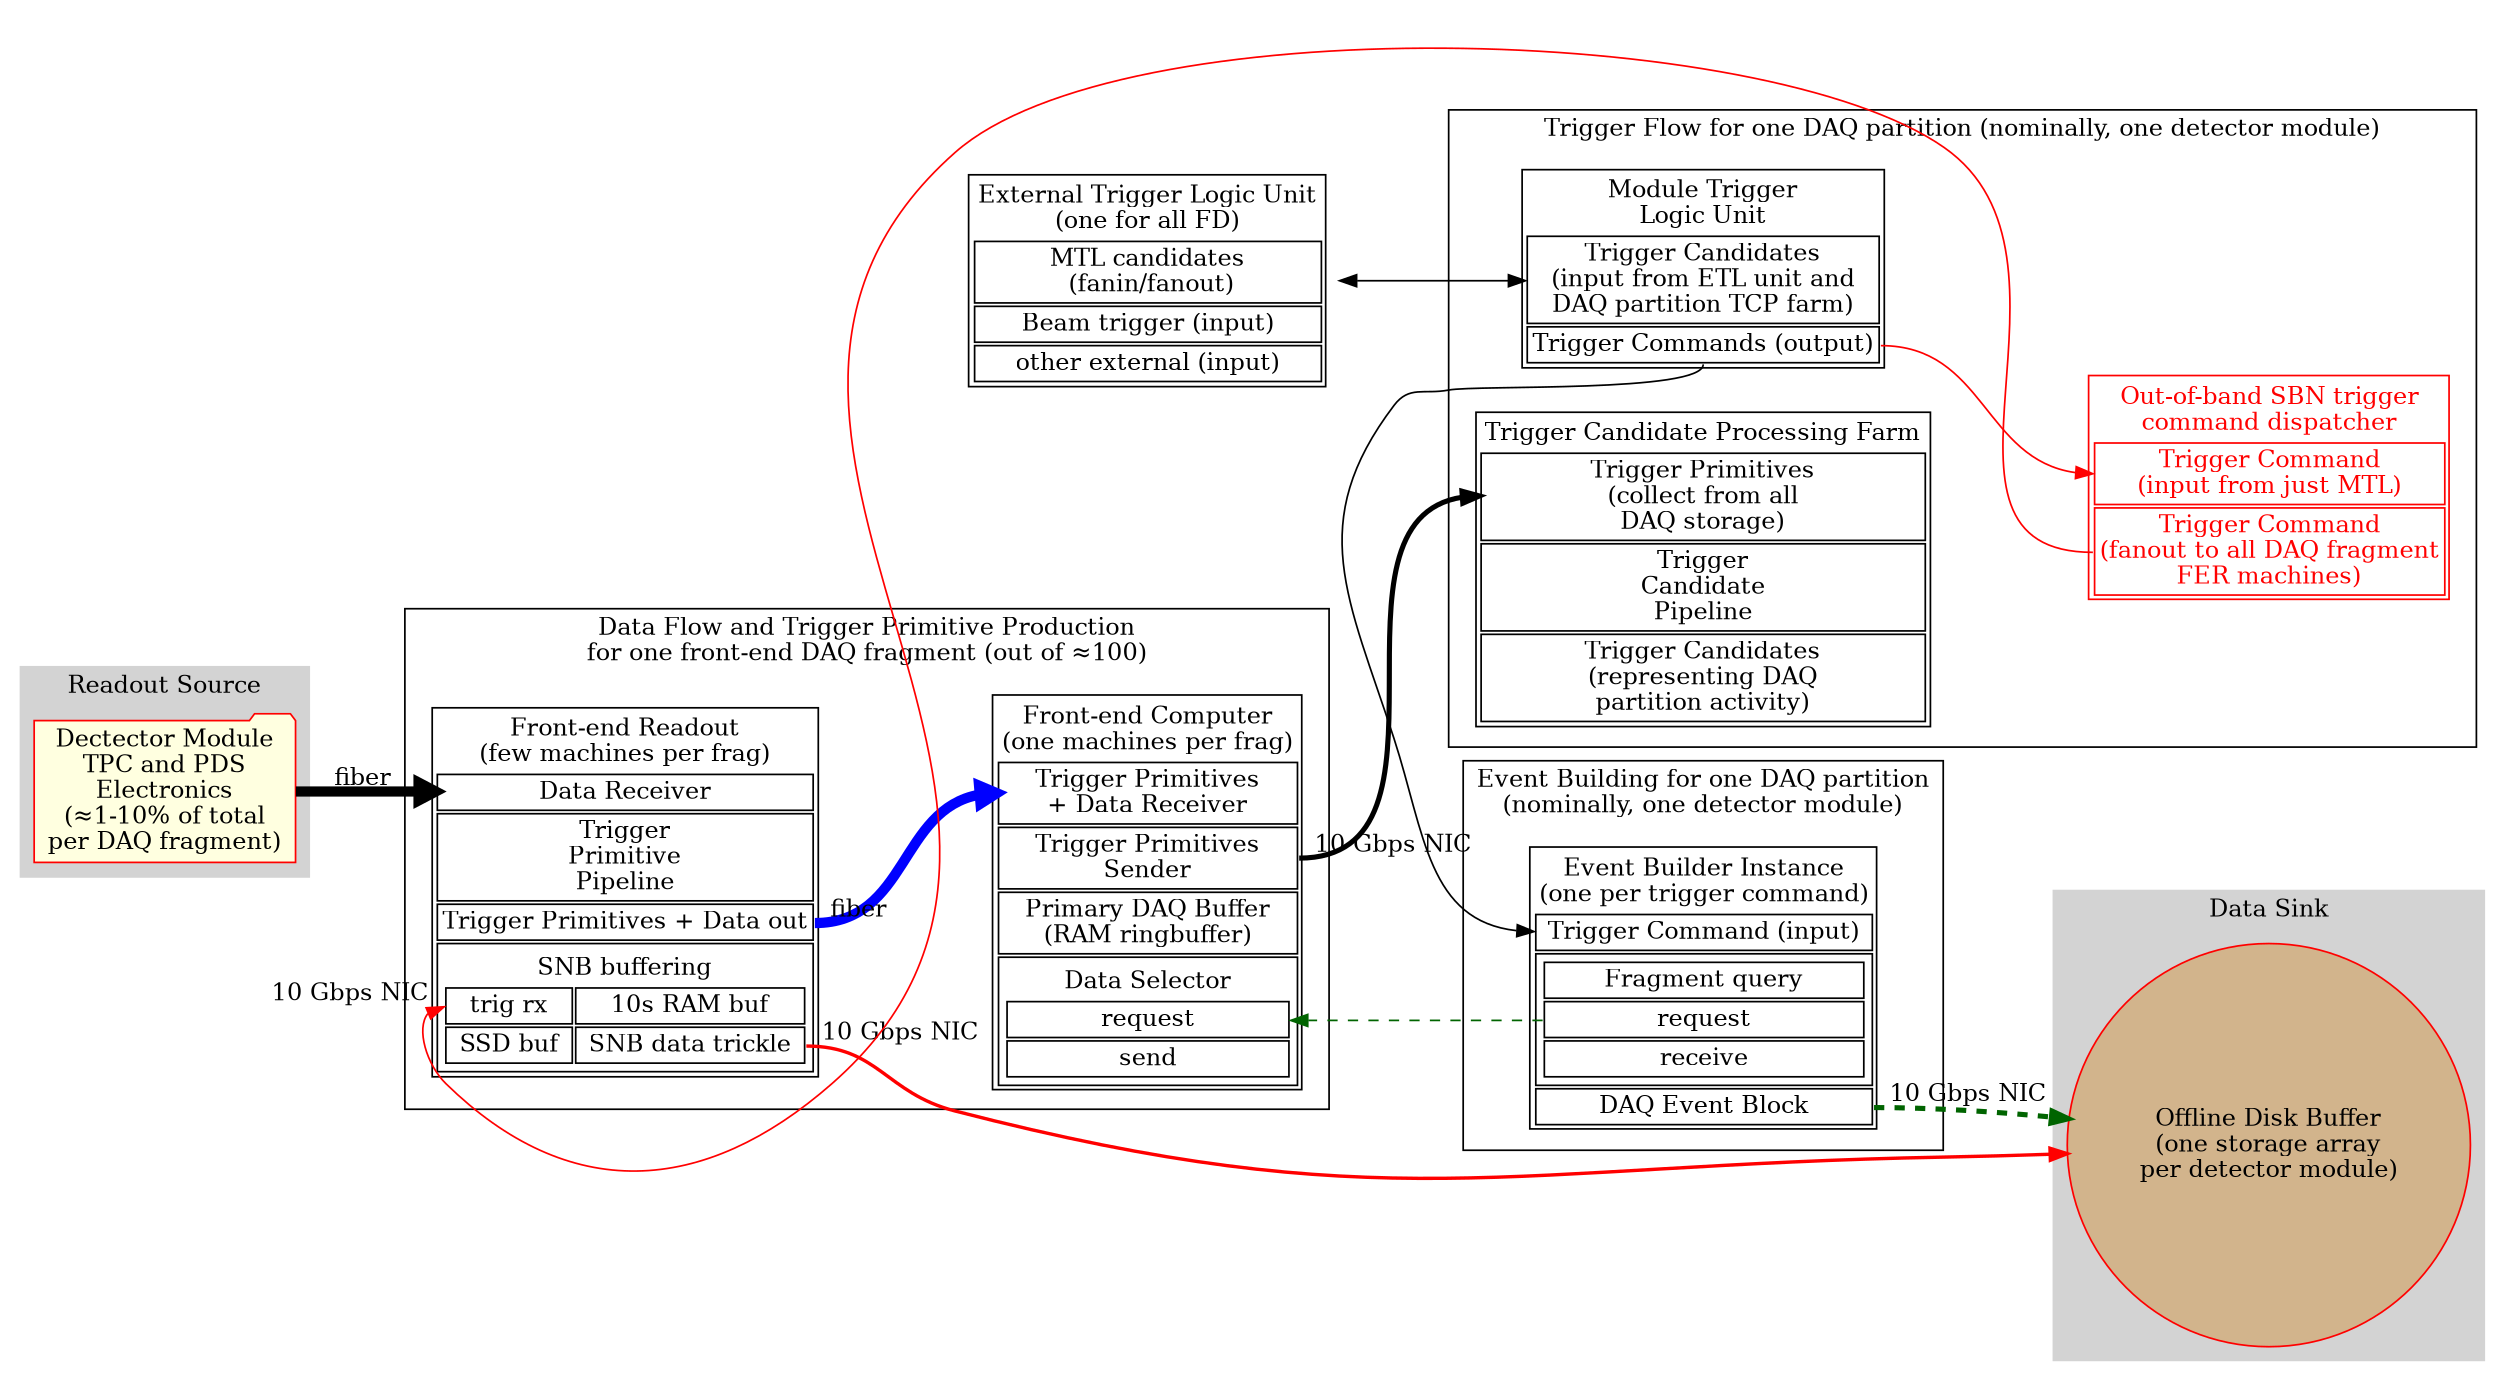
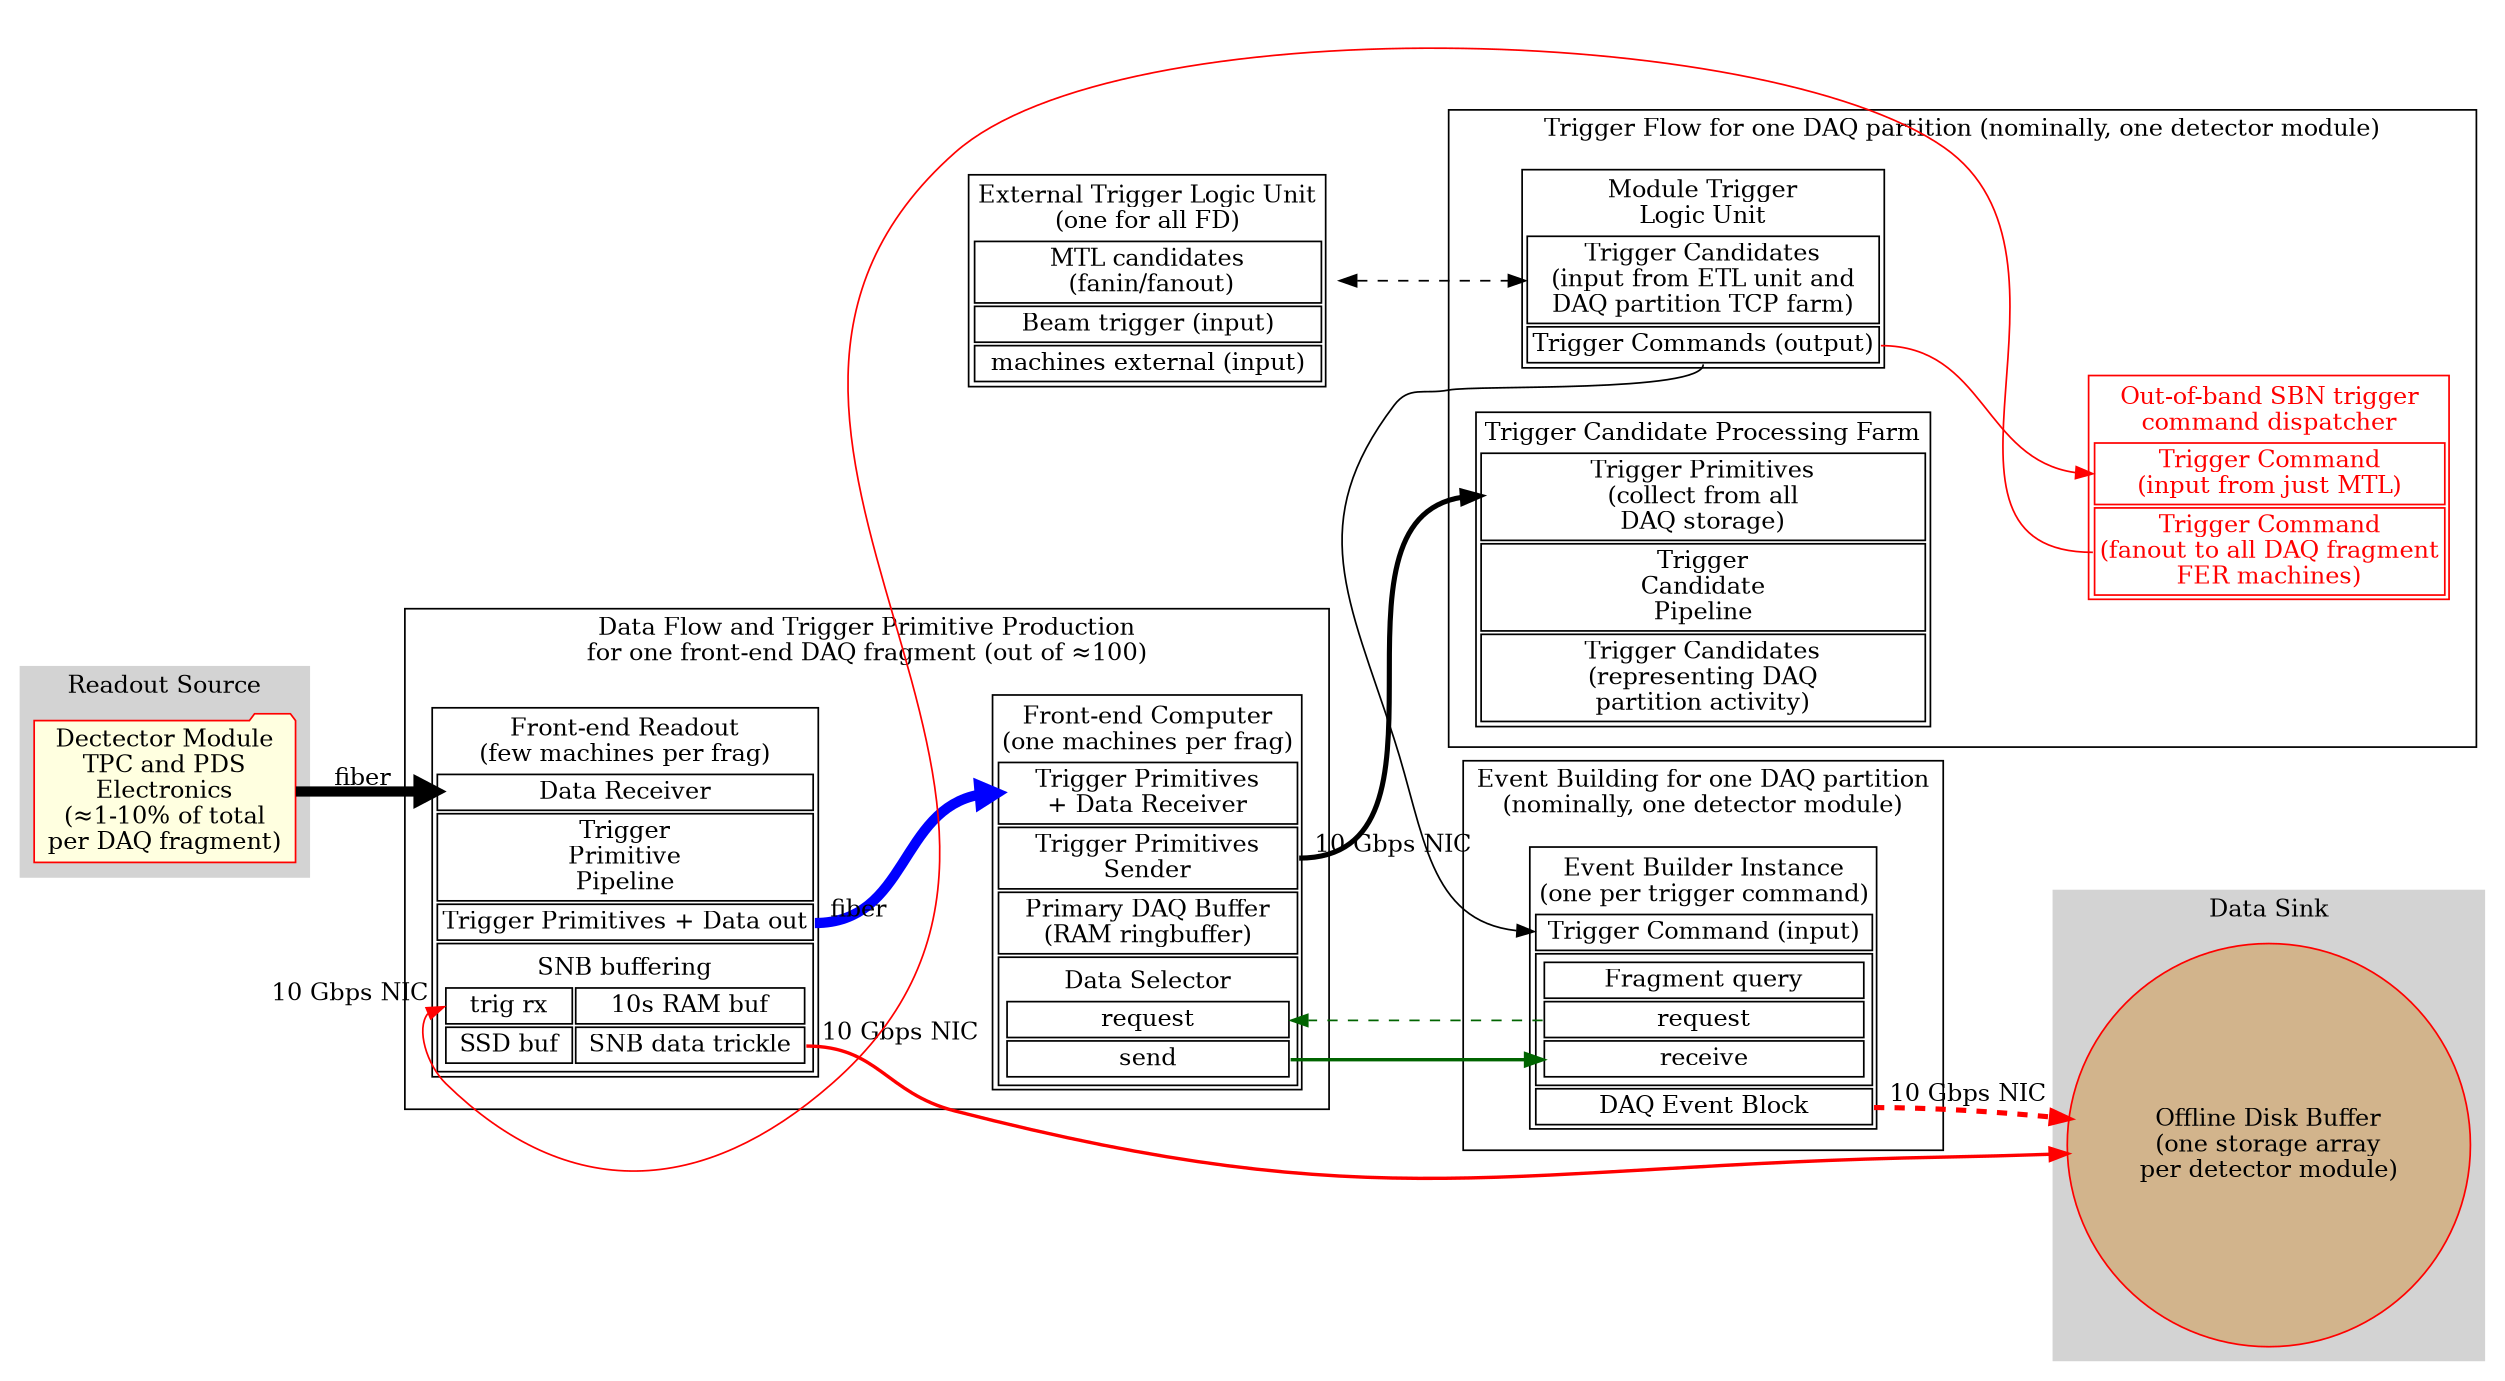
(1433, 281) -> (1433, 281)
(1148, 363) -> (1148, 363)
none -> (1408, 1060)
(1963, 1110) -> (1963, 1110)
